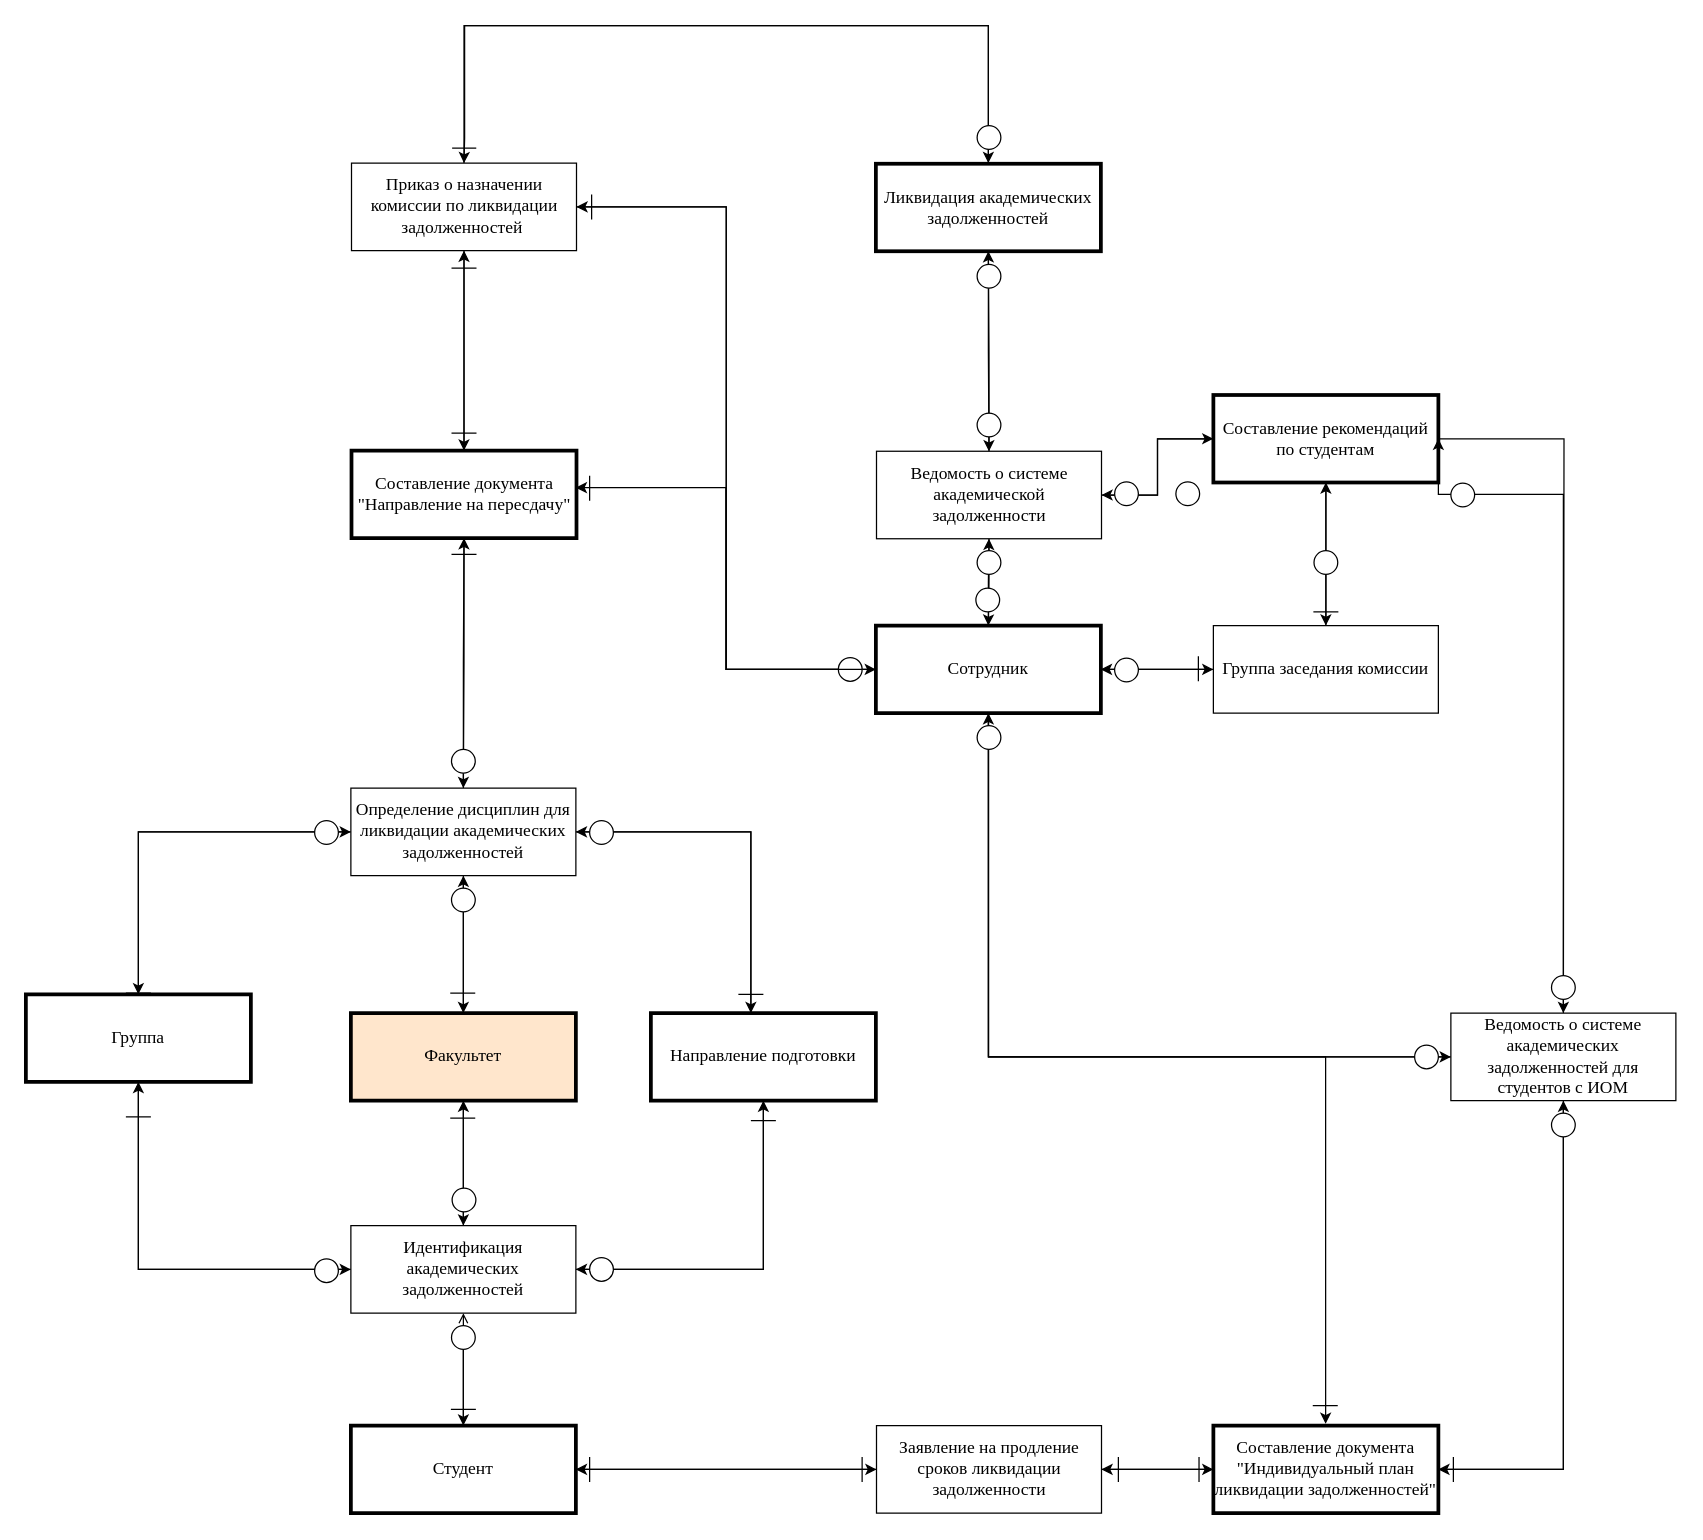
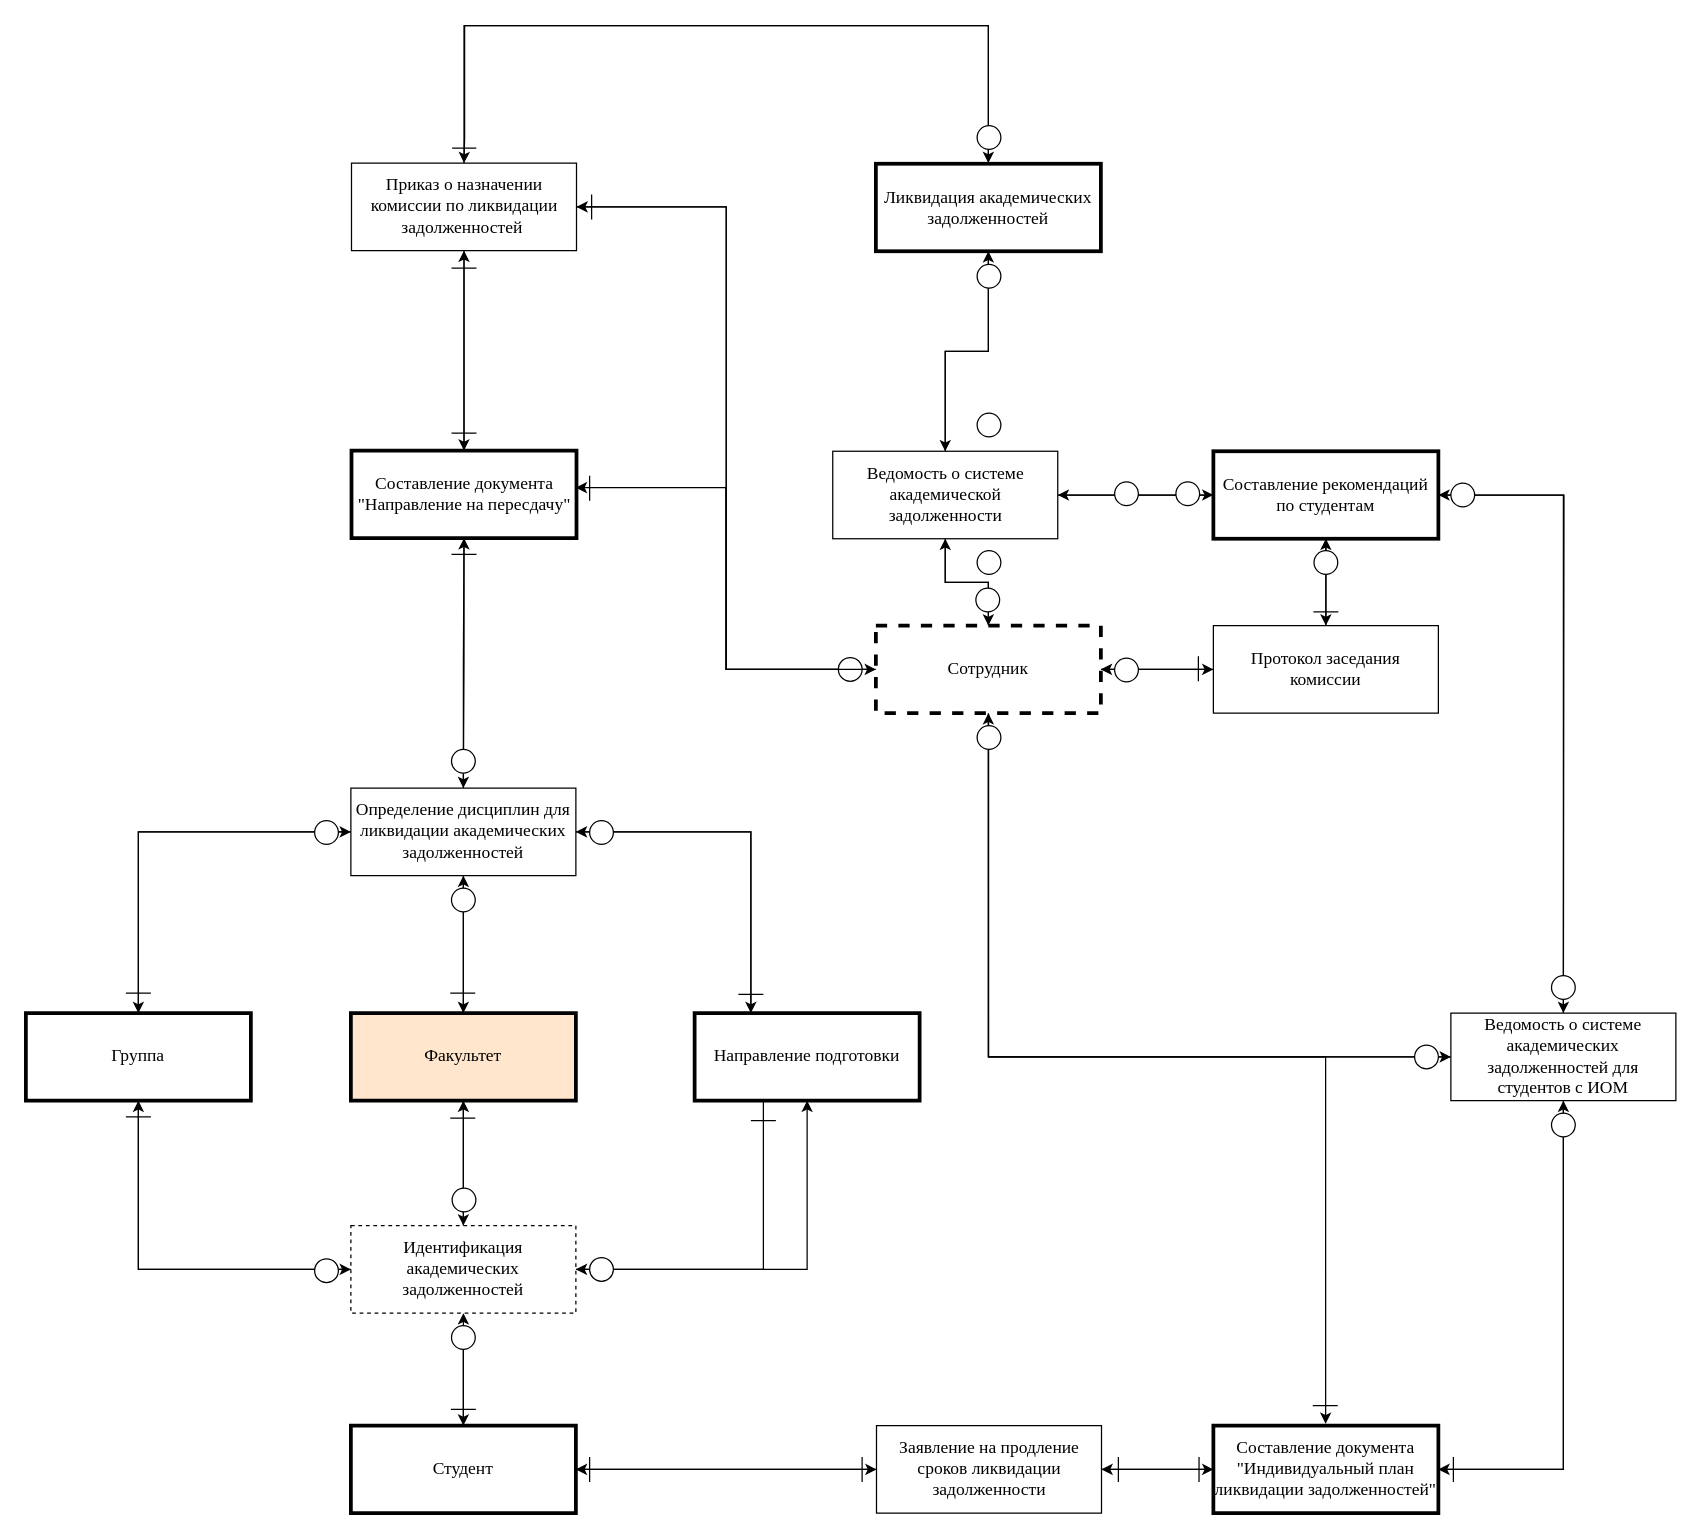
(1326, 439) -> (1326, 495)
(989, 495) -> (945, 495)
(988, 669) -> (988, 669)
(1326, 669) -> (1326, 669)
(138, 1038) -> (138, 1057)
(763, 1057) -> (807, 1057)
(463, 1269) -> (463, 1269)
(463, 1320) -> (463, 1323)
